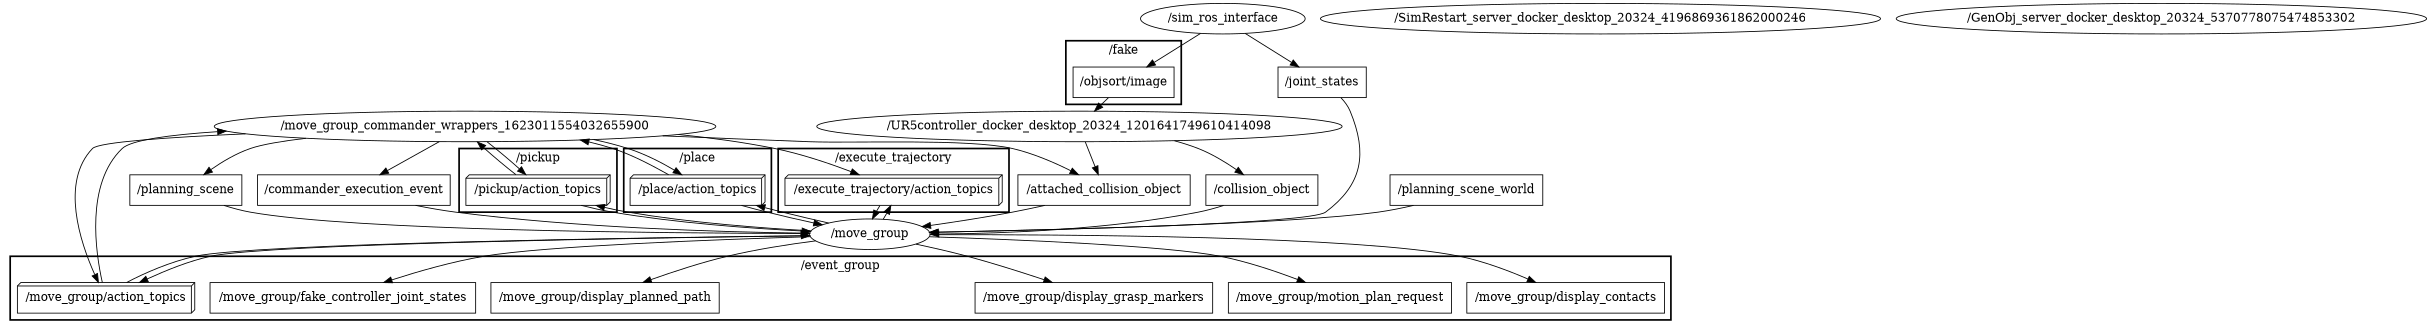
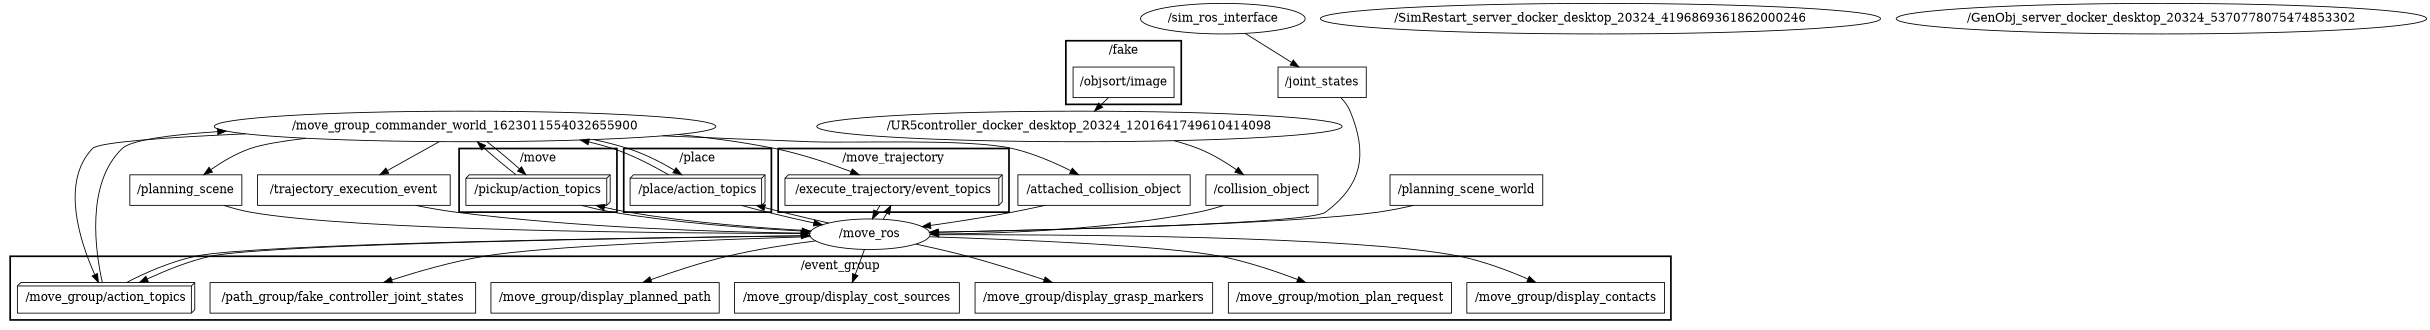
(1175, 49) -> none
(465, 126) -> (465, 126)
(1090, 154) -> none
(538, 158) -> (538, 158)
(894, 158) -> (894, 158)
(354, 190) -> (354, 190)
(894, 190) -> (894, 190)
(870, 234) -> (870, 234)
(343, 298) -> (343, 298)
none -> (847, 298)
